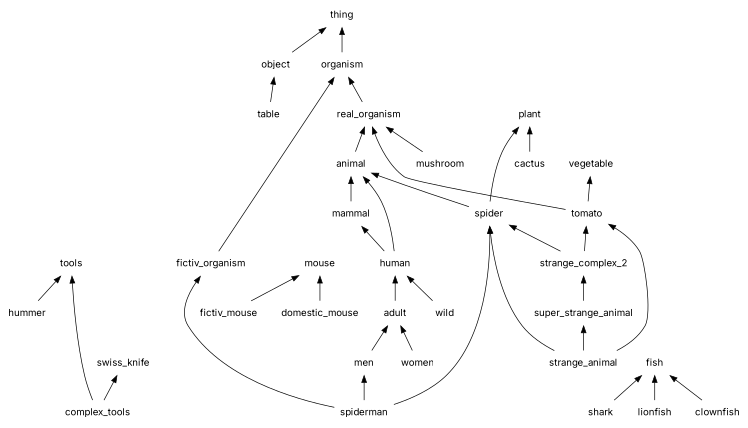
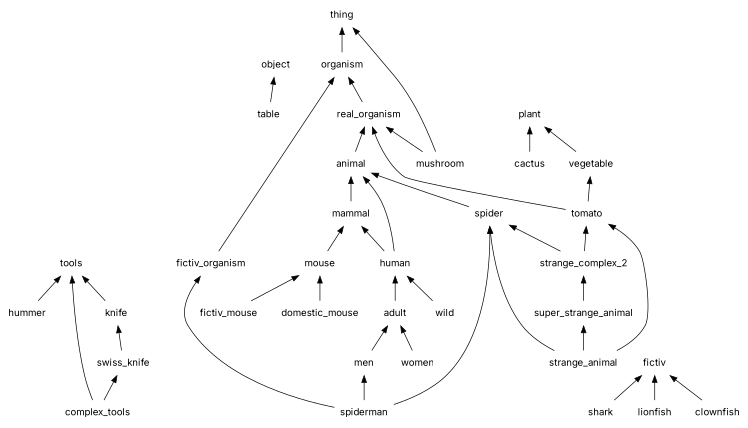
(306, 42) -> (403, 88)
(497, 165) -> (563, 142)
none -> (334, 242)
none -> (116, 313)
(655, 363) -> (655, 363)
